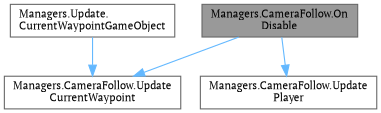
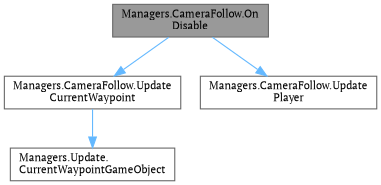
(93, 51) -> (93, 123)
